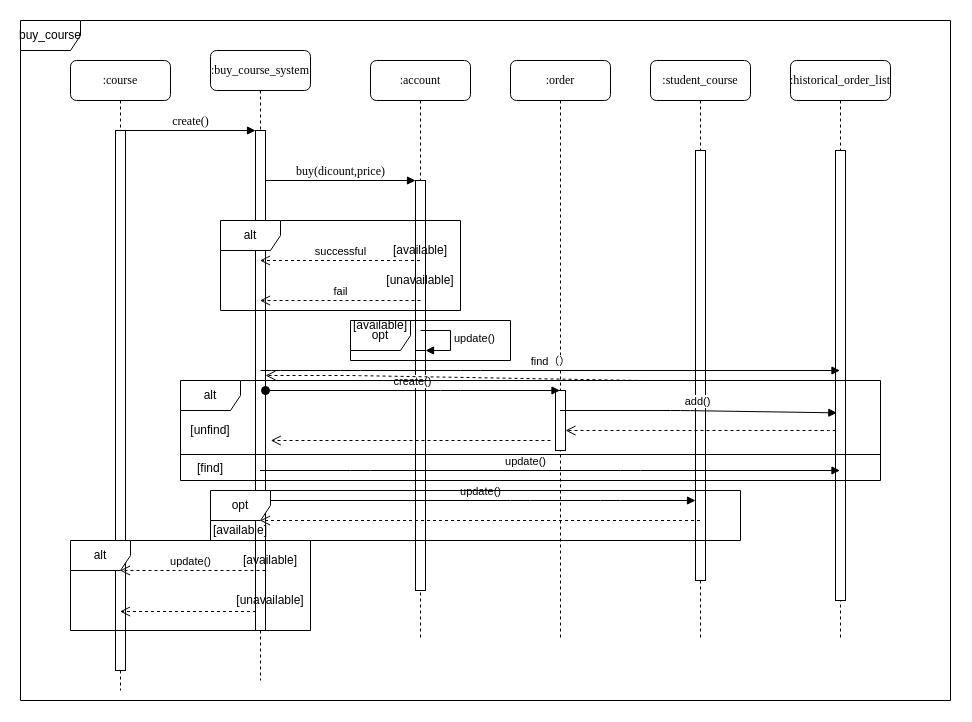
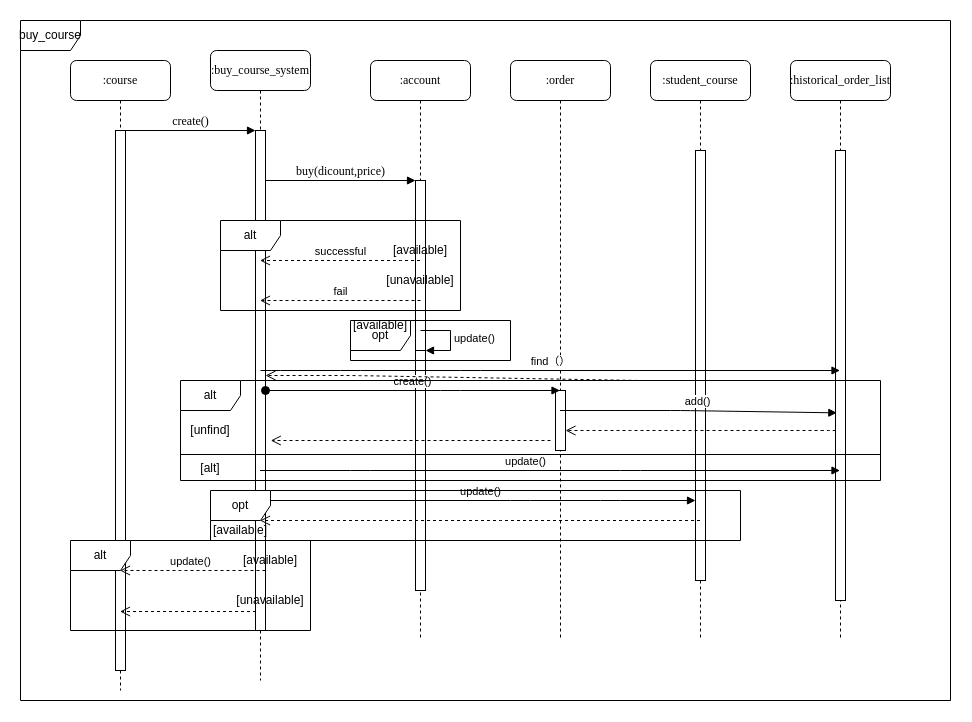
(211, 469) -> (211, 469)
